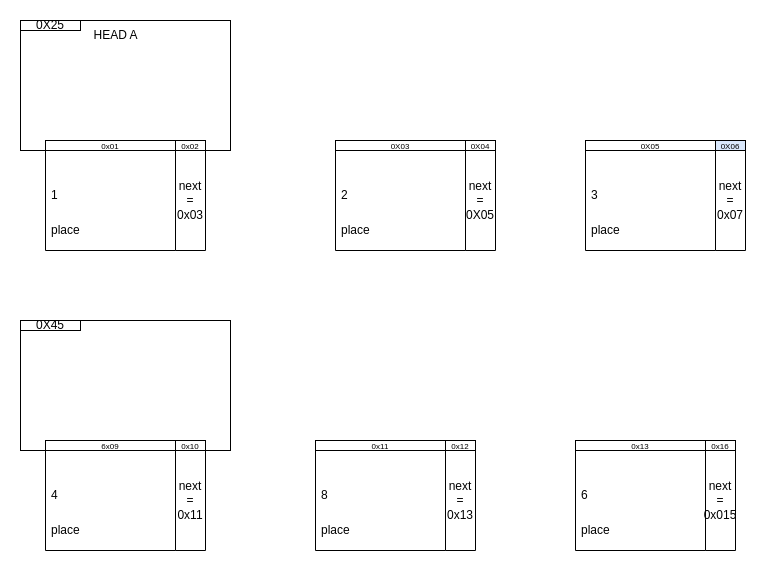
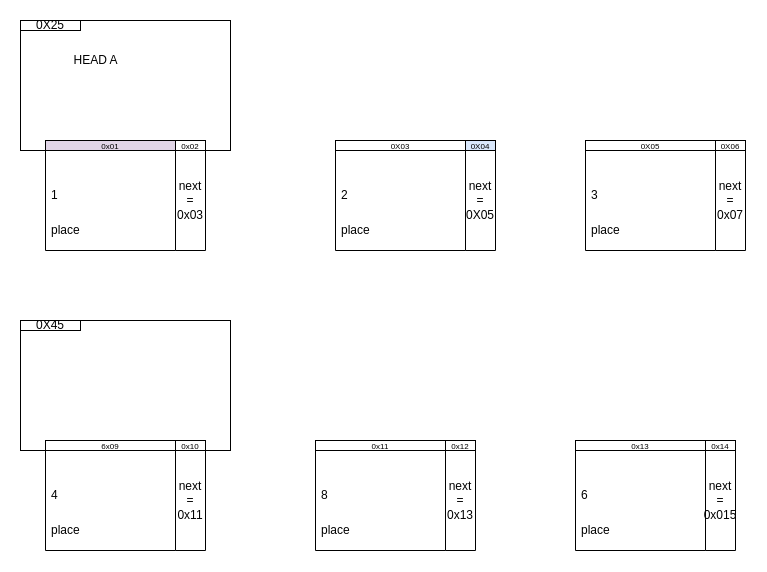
(116, 36) -> (96, 61)
(111, 146) -> (111, 146)
(481, 146) -> (481, 146)
(731, 146) -> (731, 146)
(721, 446) -> (721, 446)
